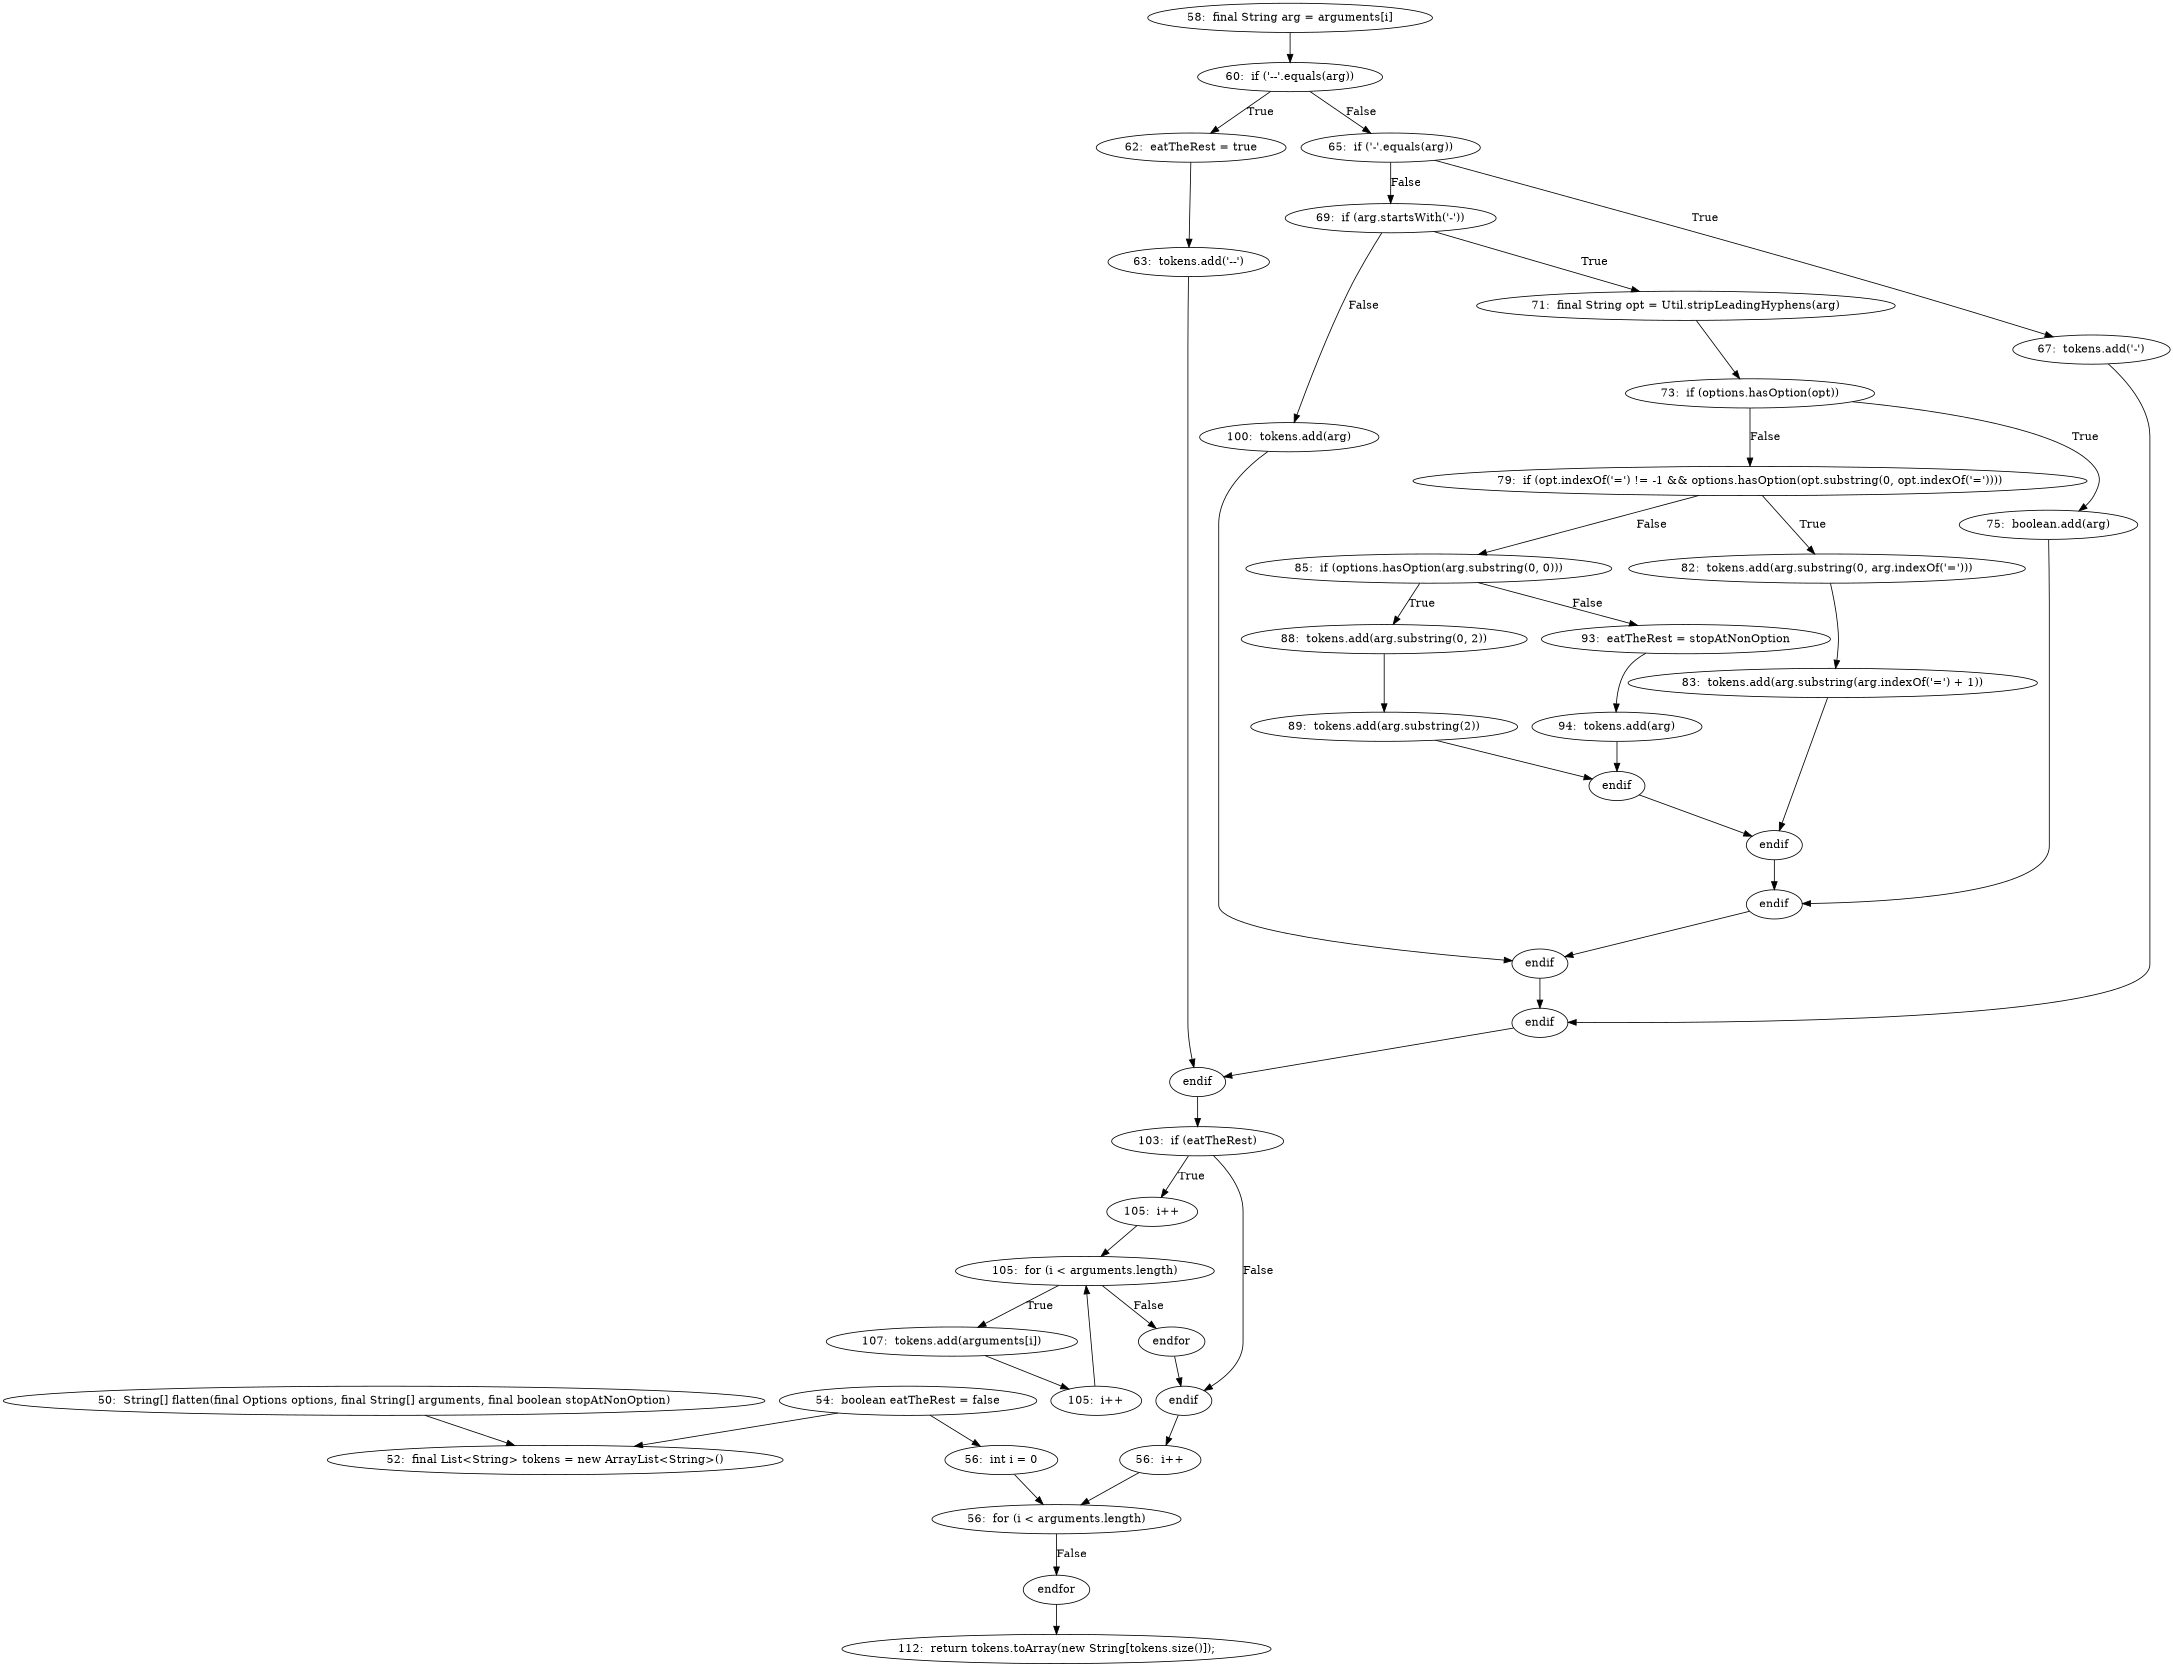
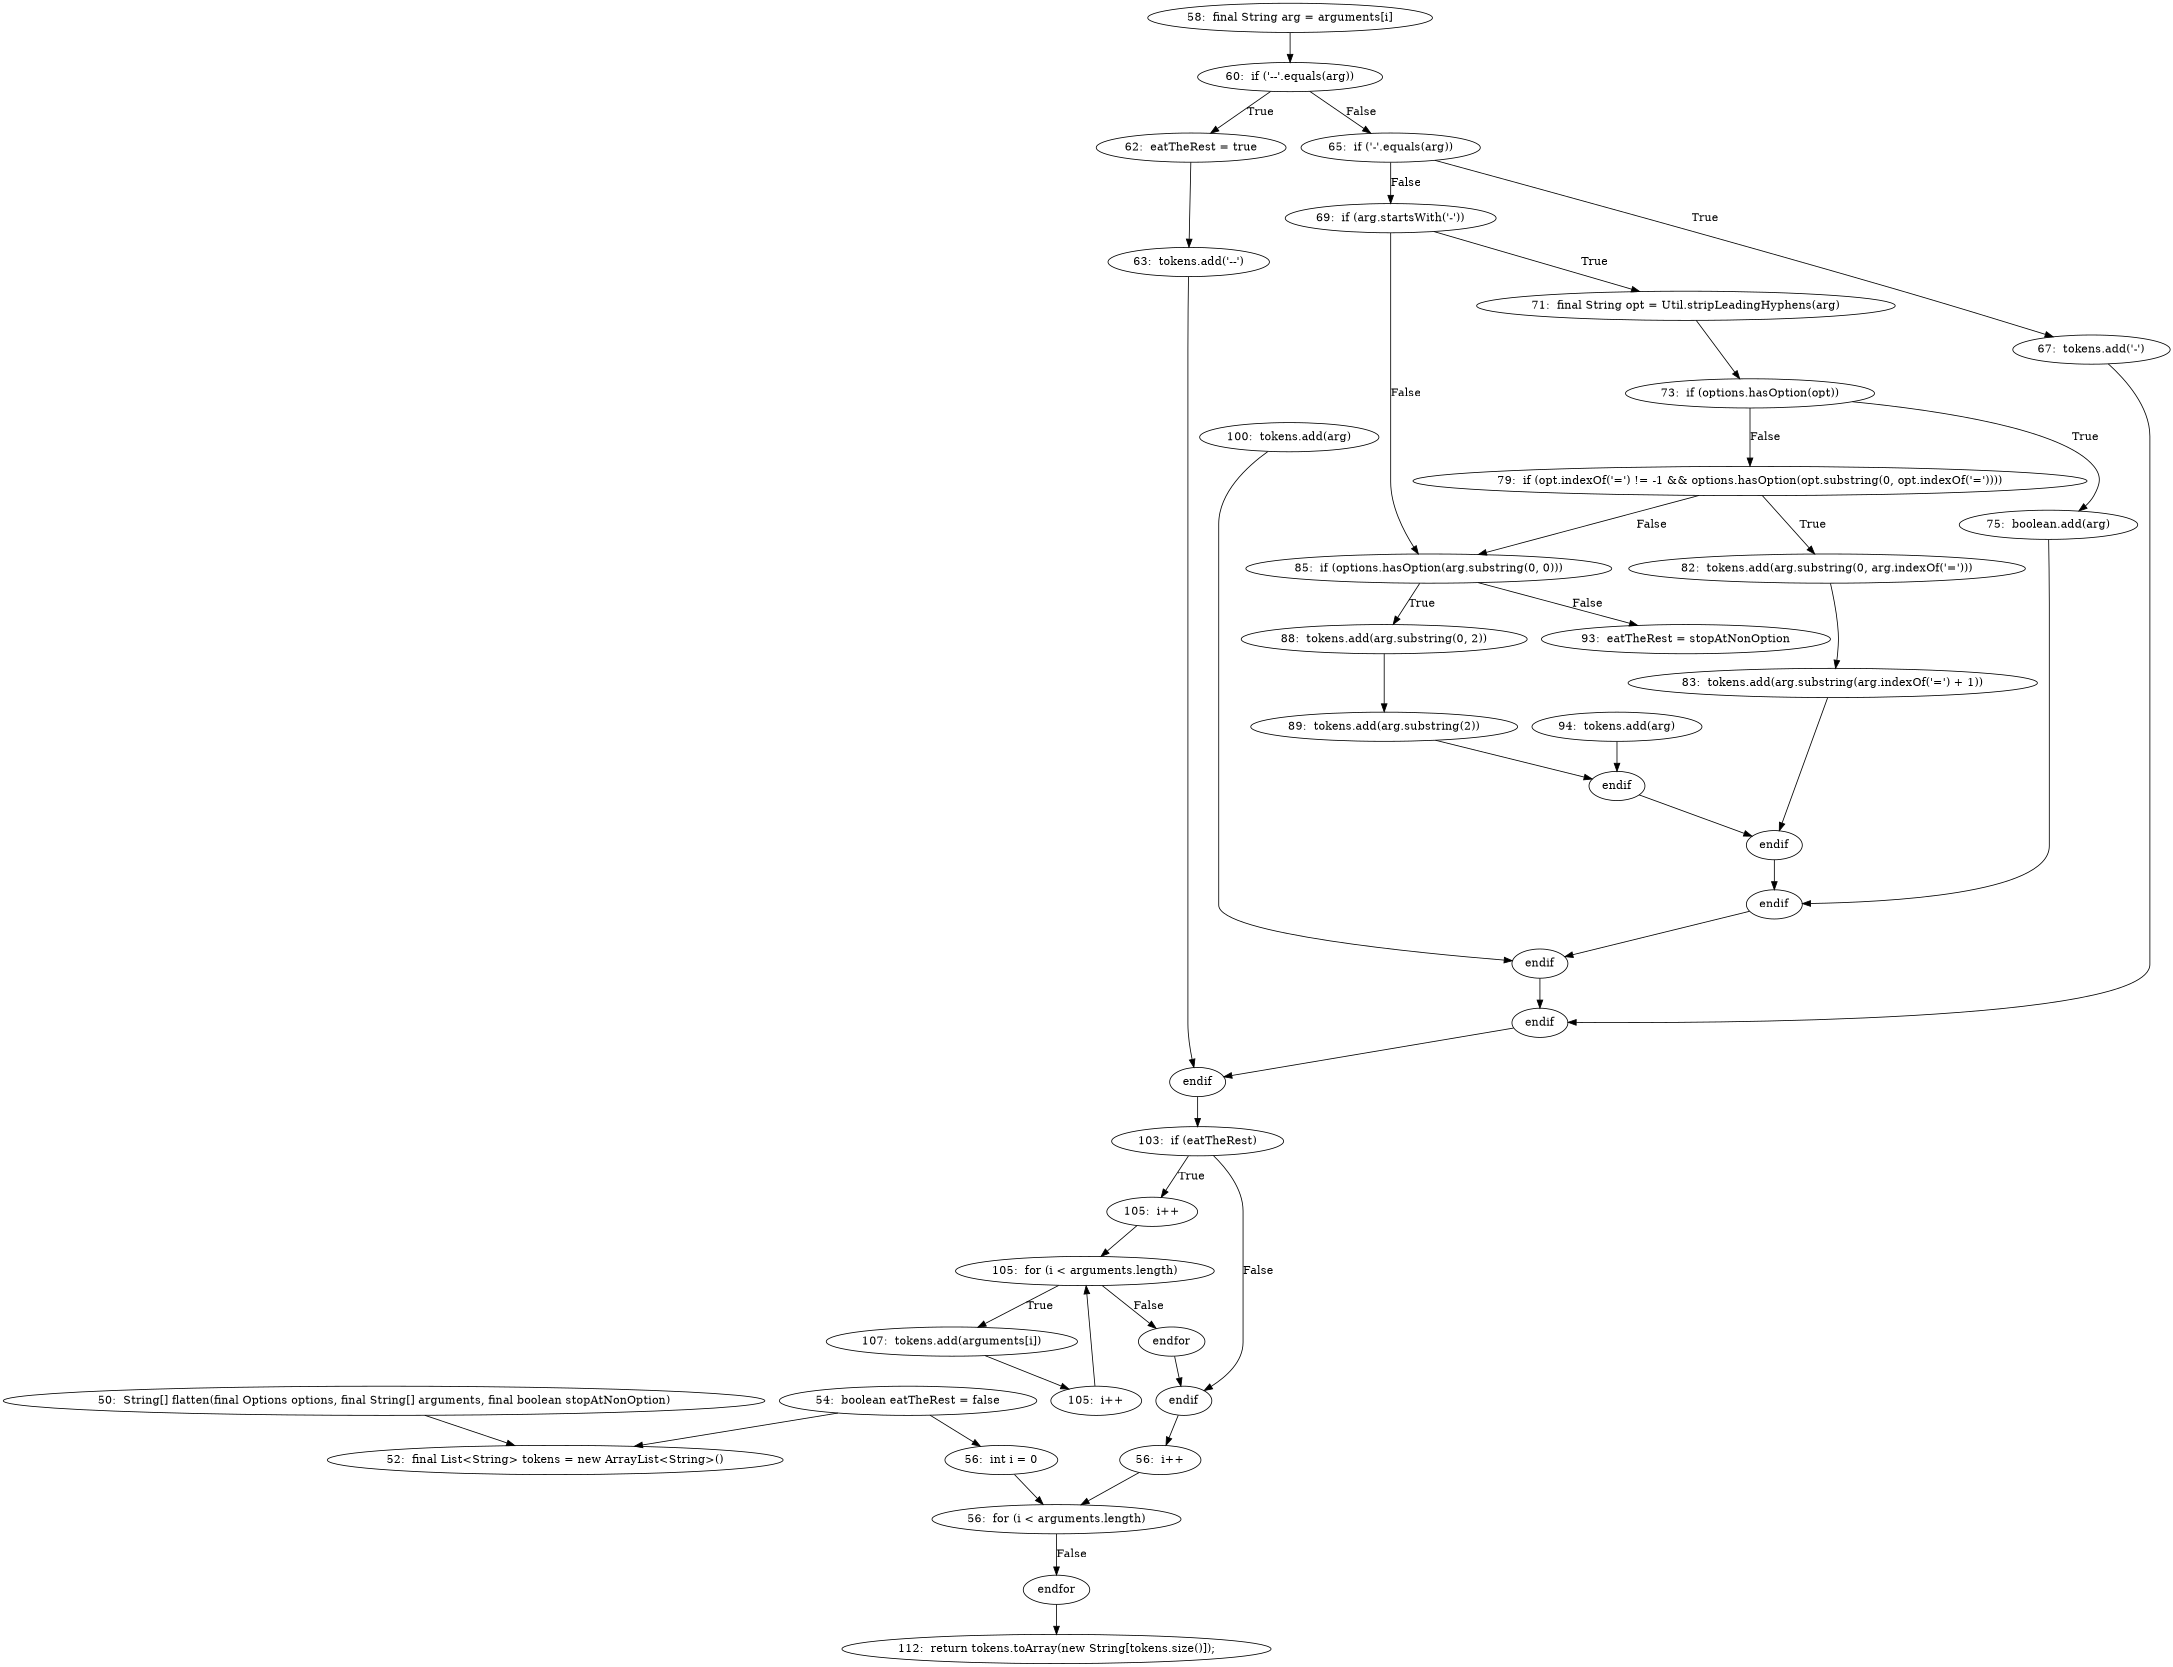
(1334, 321) -> (1391, 392)
(1624, 674) -> none
